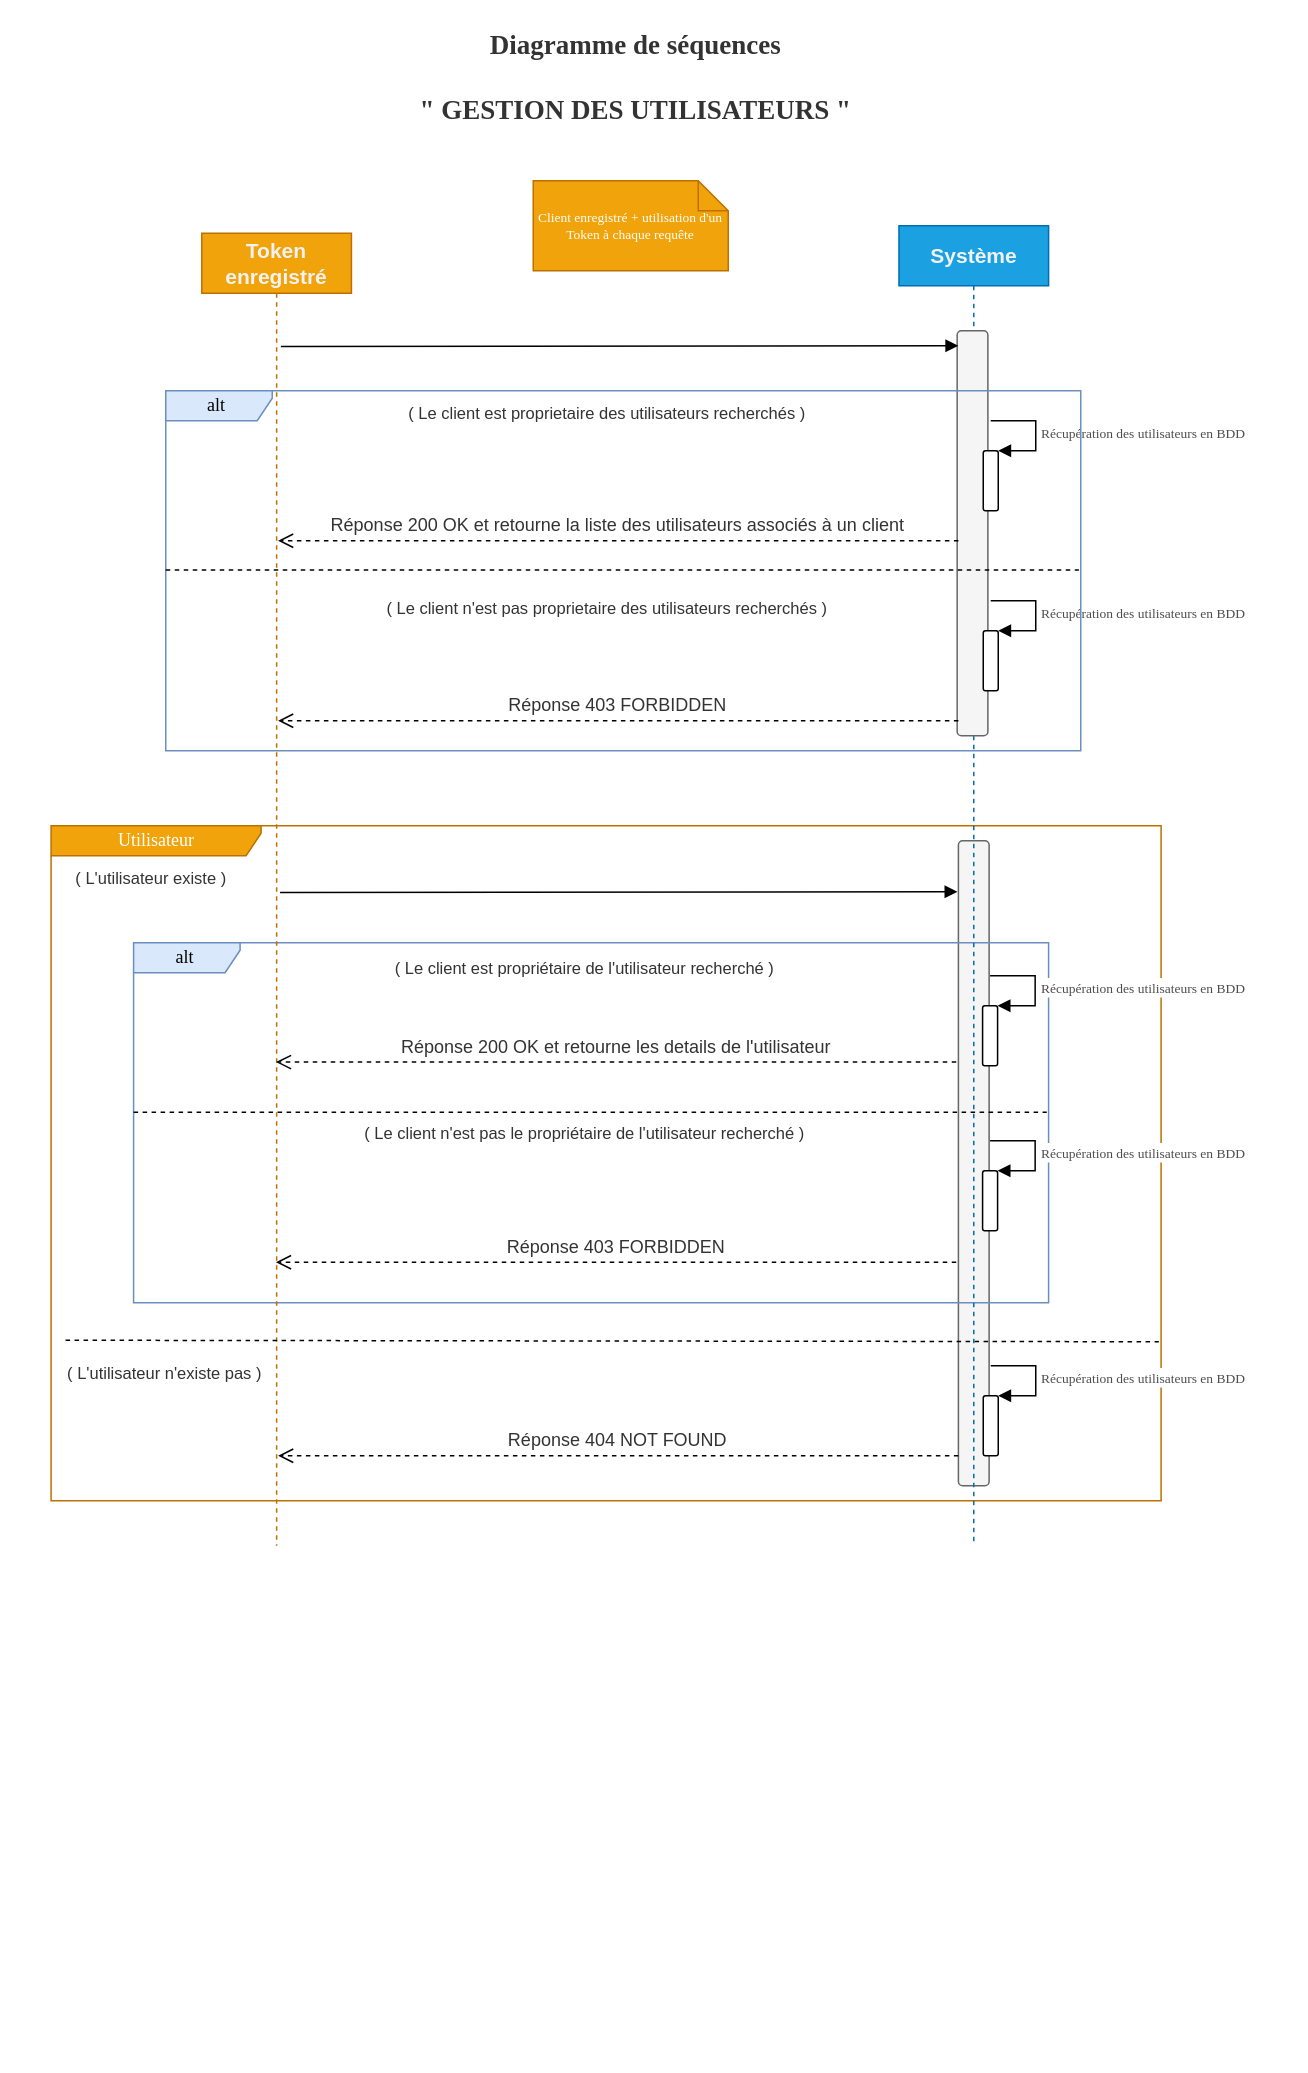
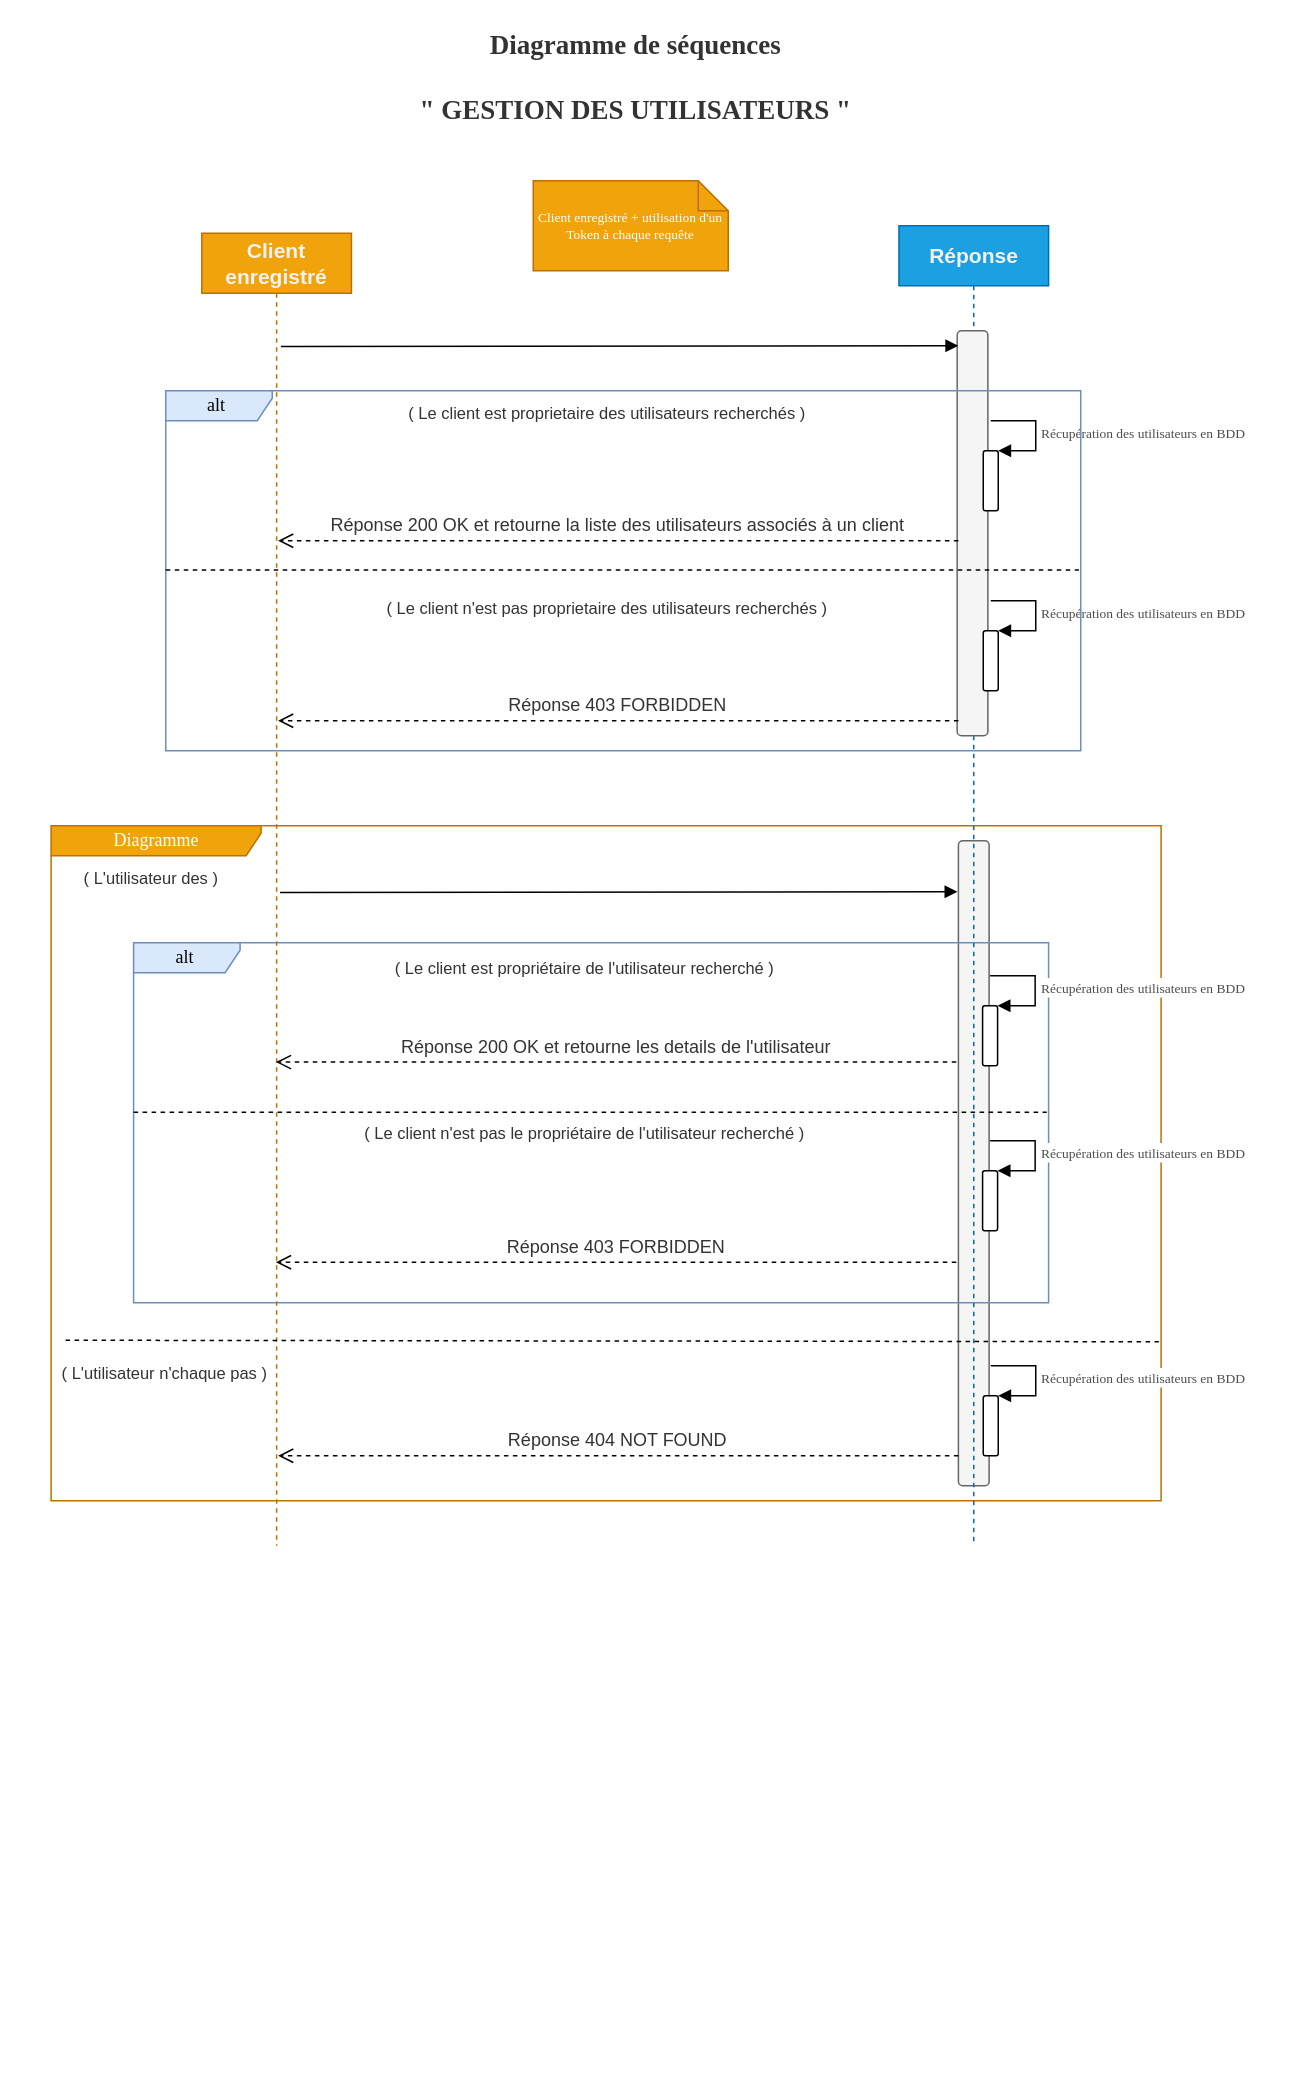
(974, 256) -> (974, 256)
(277, 263) -> (277, 263)
(157, 841) -> (157, 841)
(152, 878) -> (152, 878)
(165, 1373) -> (165, 1373)
